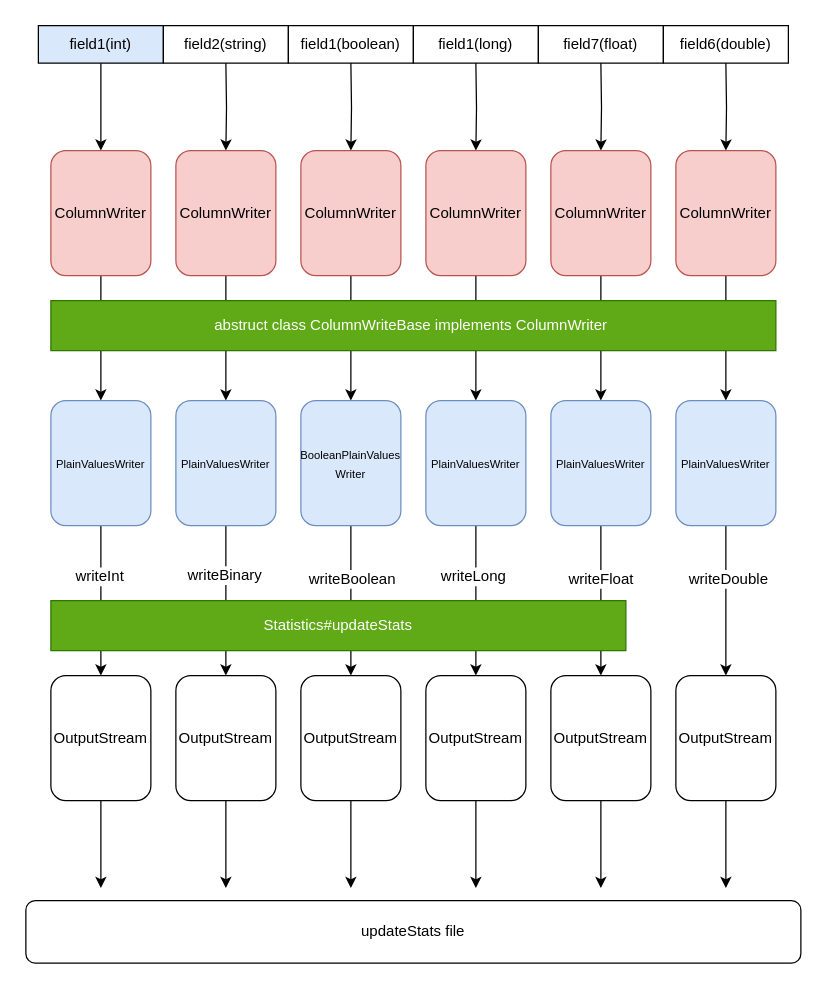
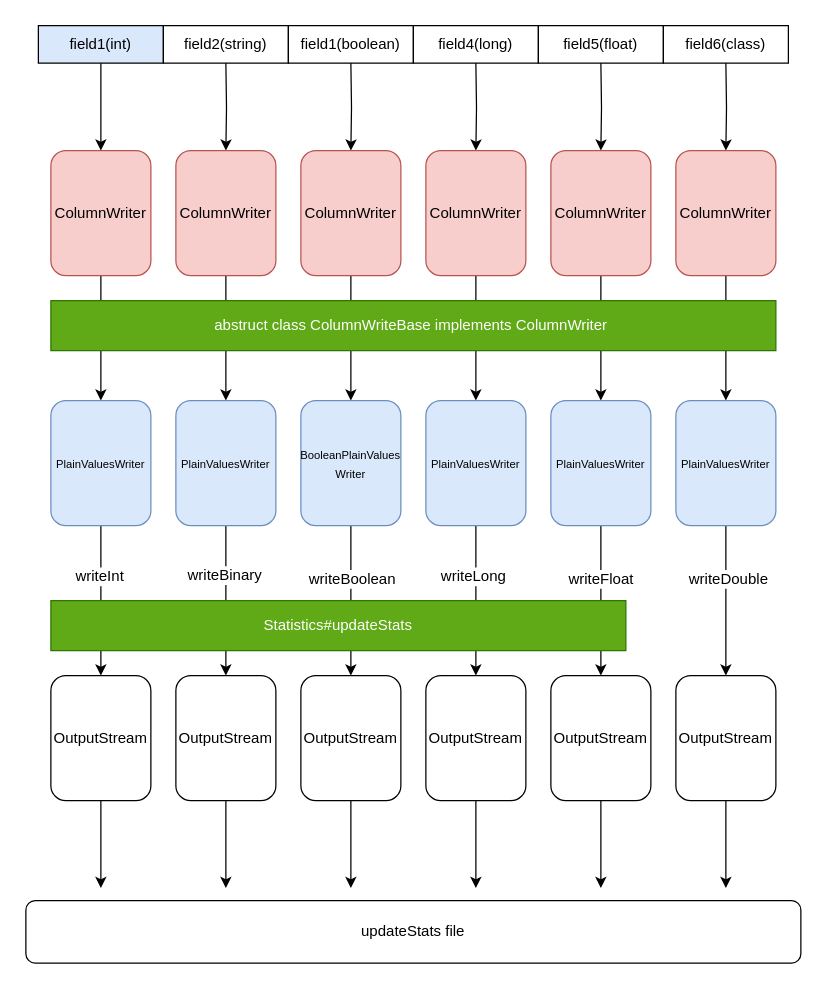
(476, 44) -> (476, 44)
(601, 44) -> (601, 44)
(726, 44) -> (726, 44)
